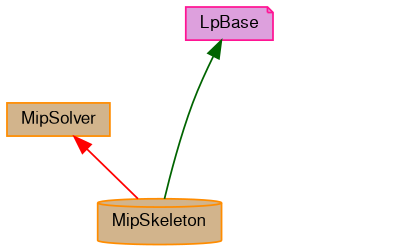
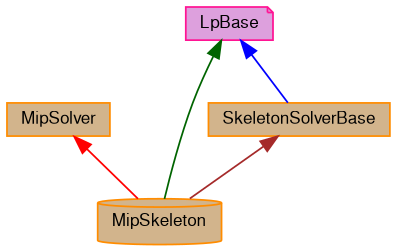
none -> (299, 119)
